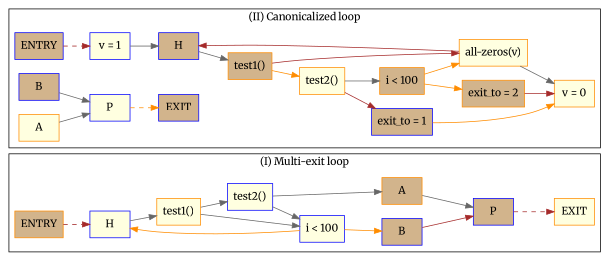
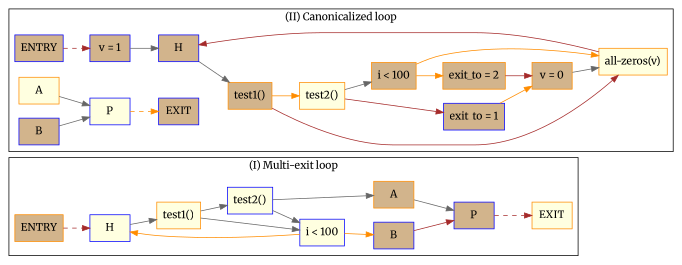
(110, 46) -> (110, 48)
(534, 73) -> (582, 71)
(574, 94) -> (552, 76)
